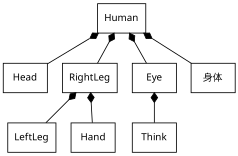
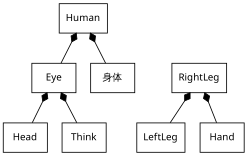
(69, 51) -> (37, 112)
(103, 52) -> none
